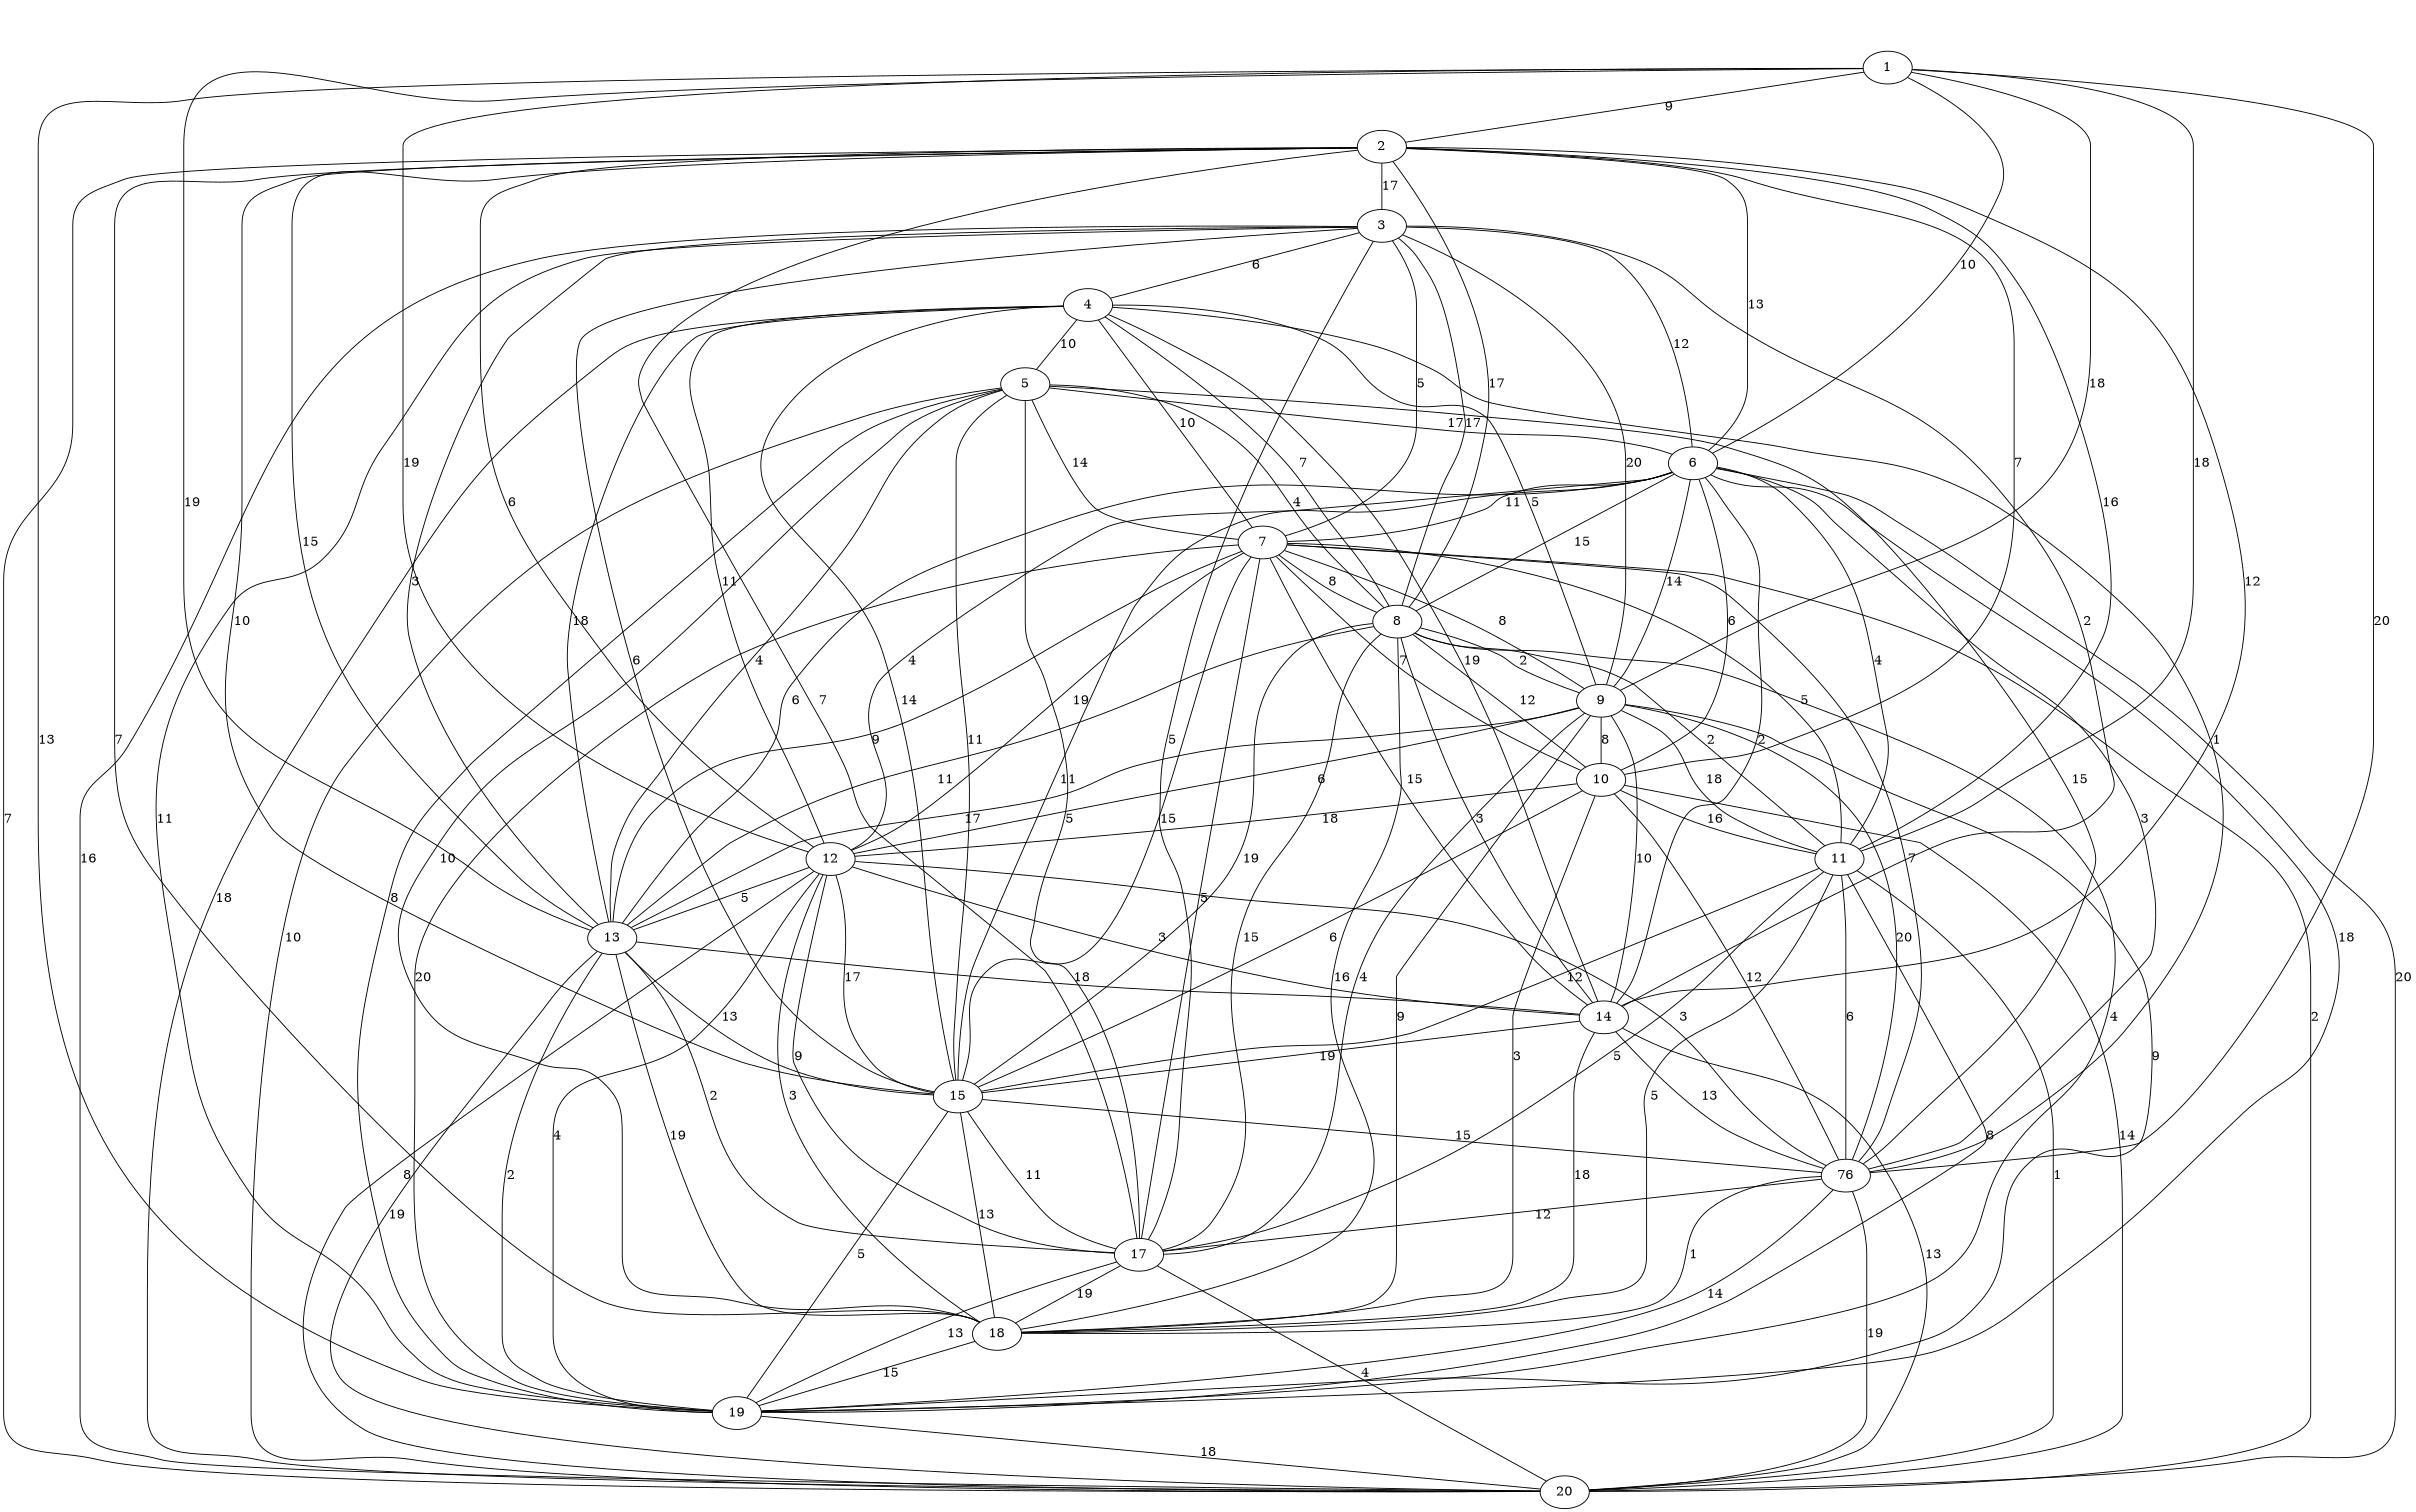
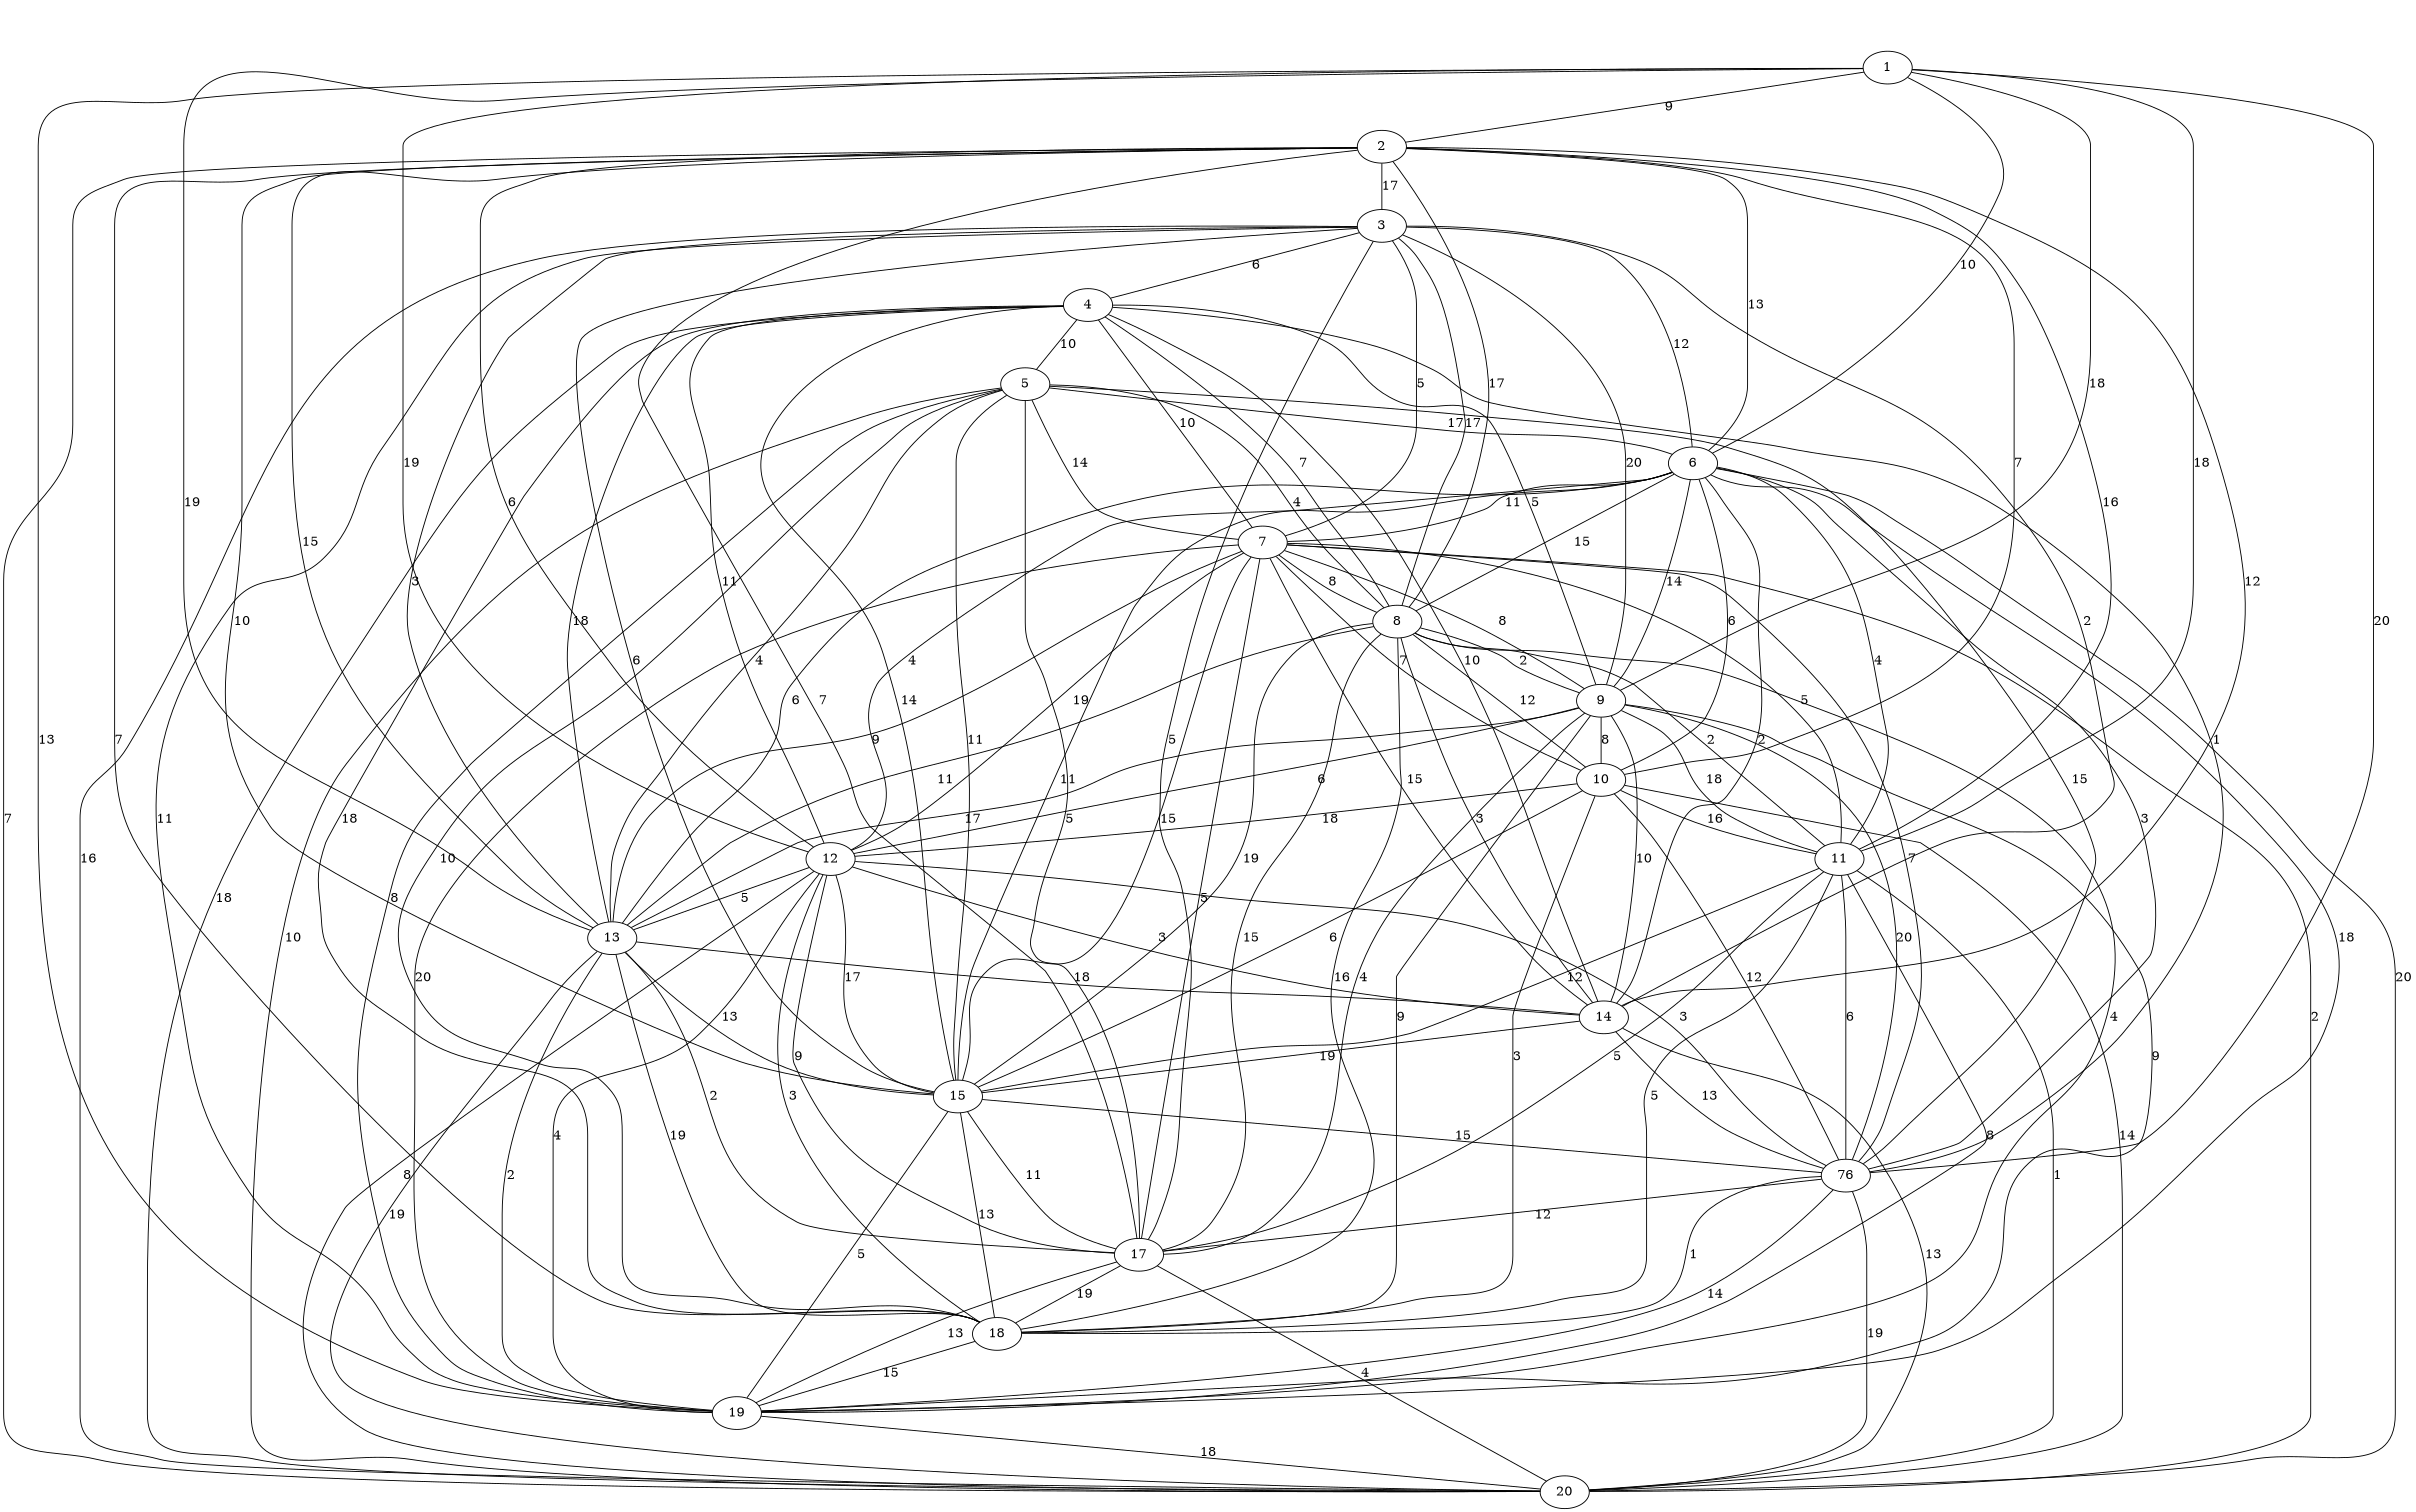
(1472, 661) -> (1472, 661)
(1542, 1295) -> (331, 832)
